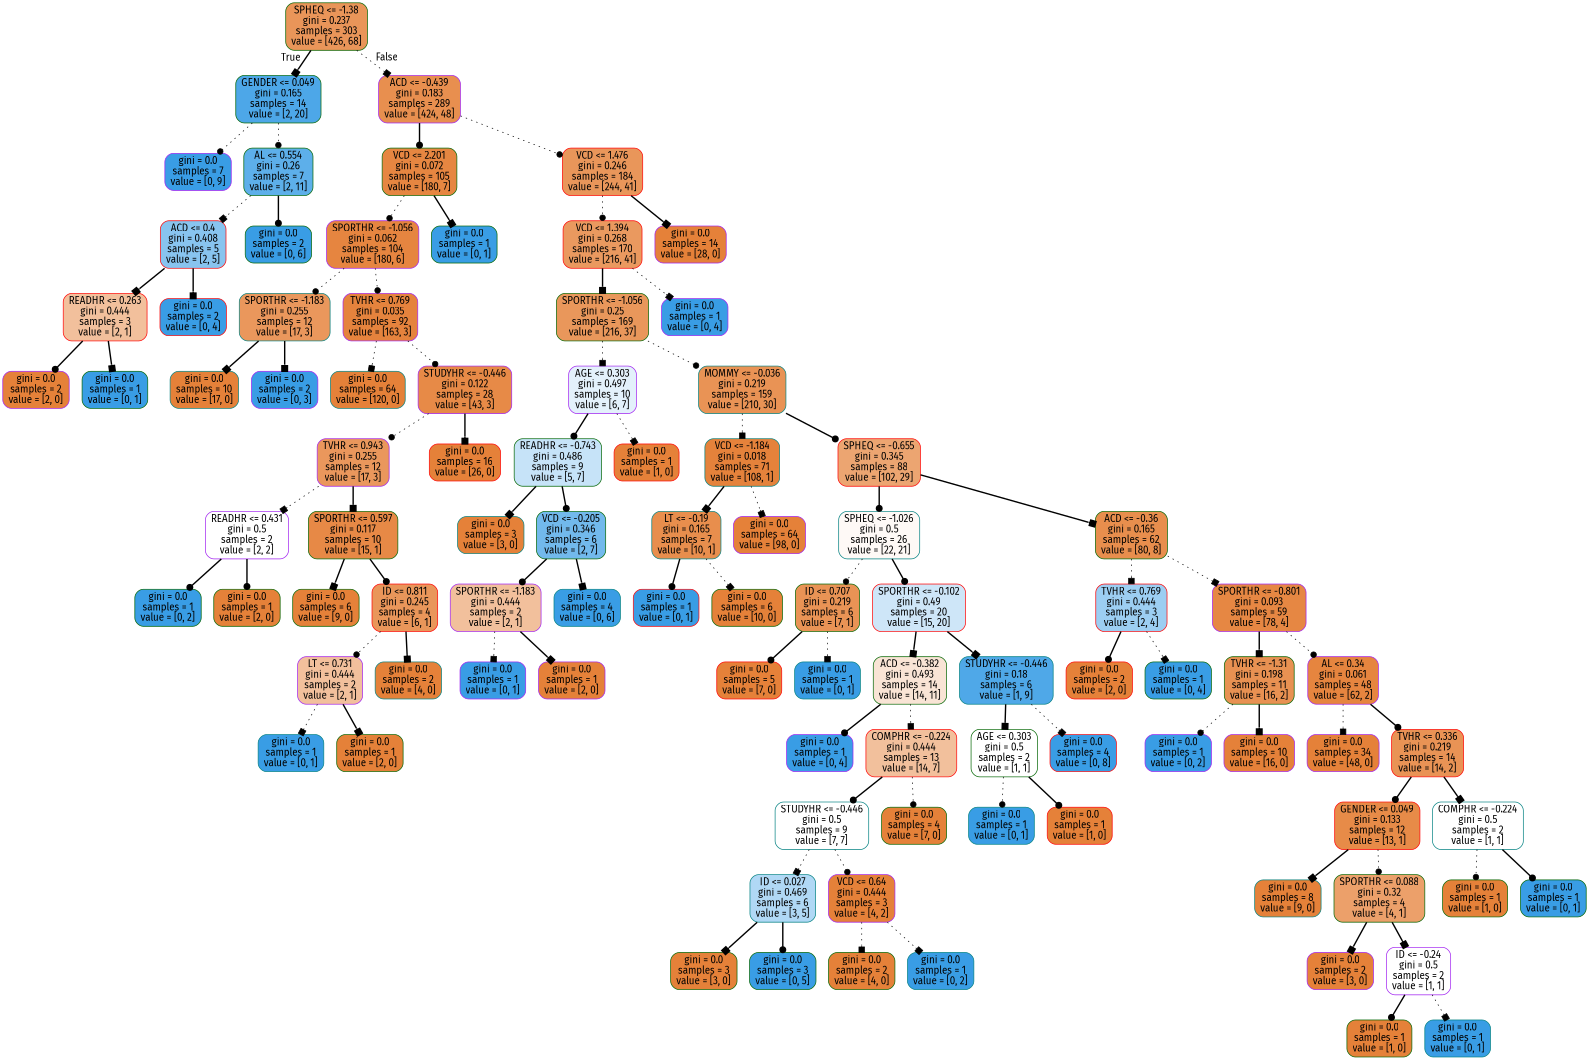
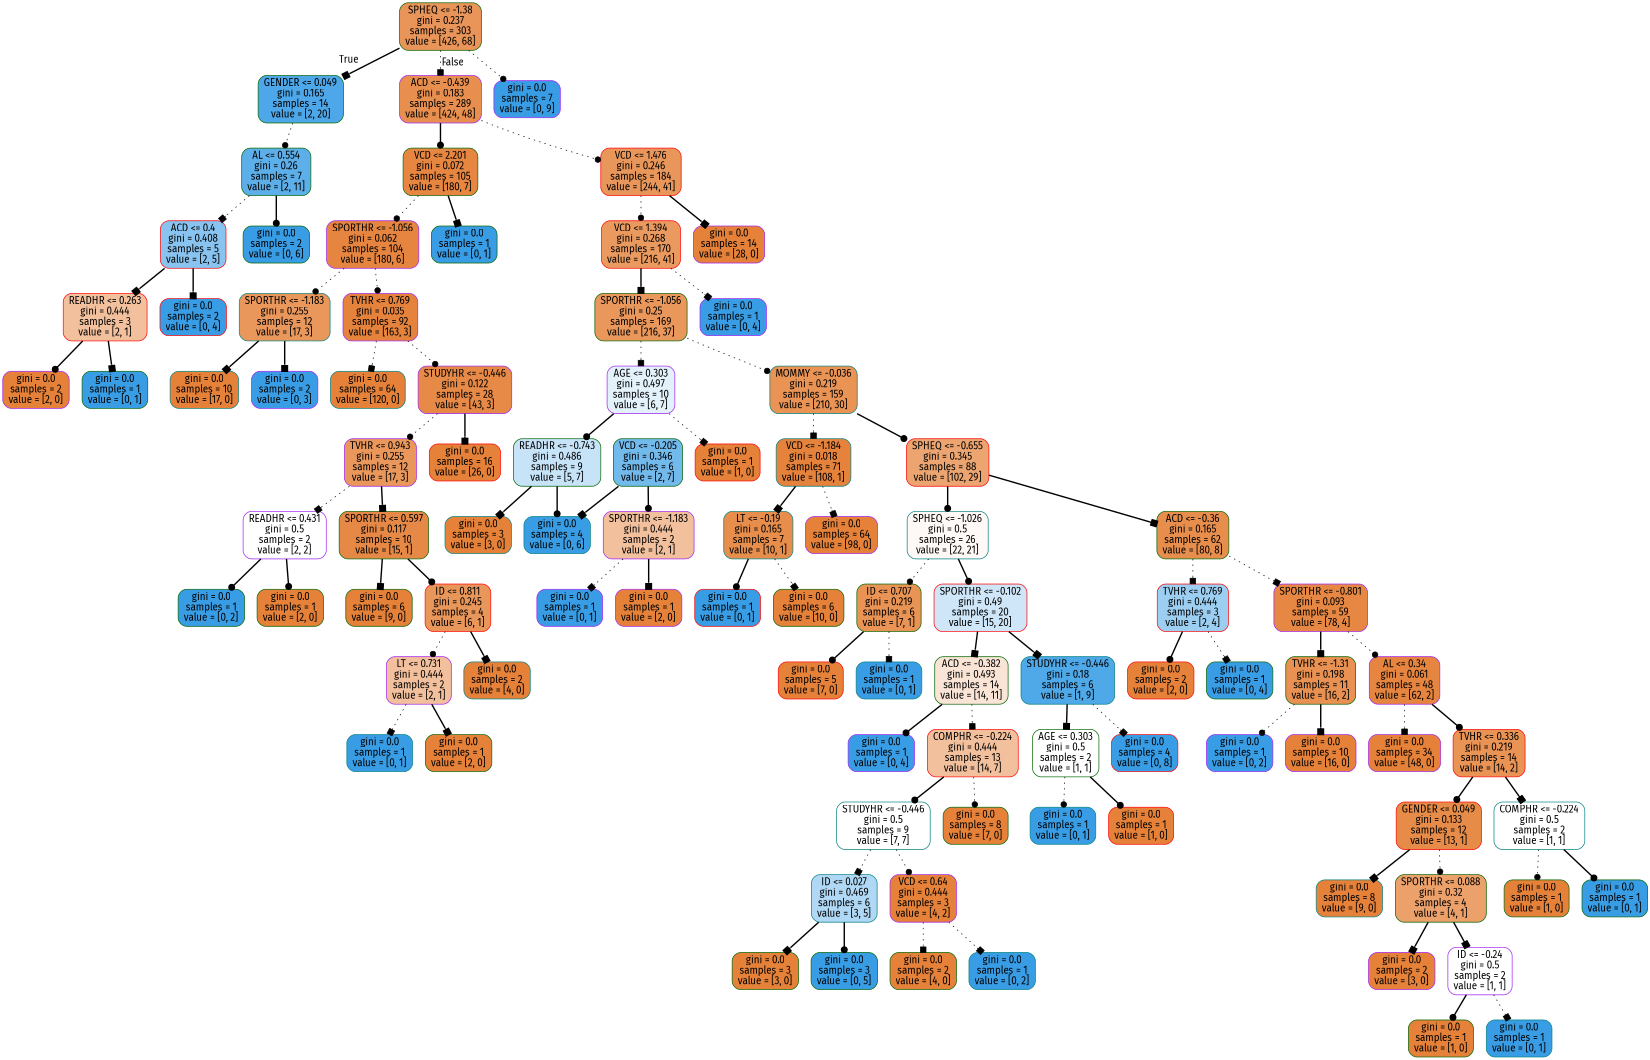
(237, 136) -> (485, 64)
(564, 496) -> (557, 499)
(914, 826) -> (976, 826)
